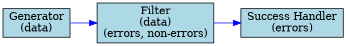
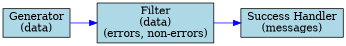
(292, 23) -> (292, 23)
